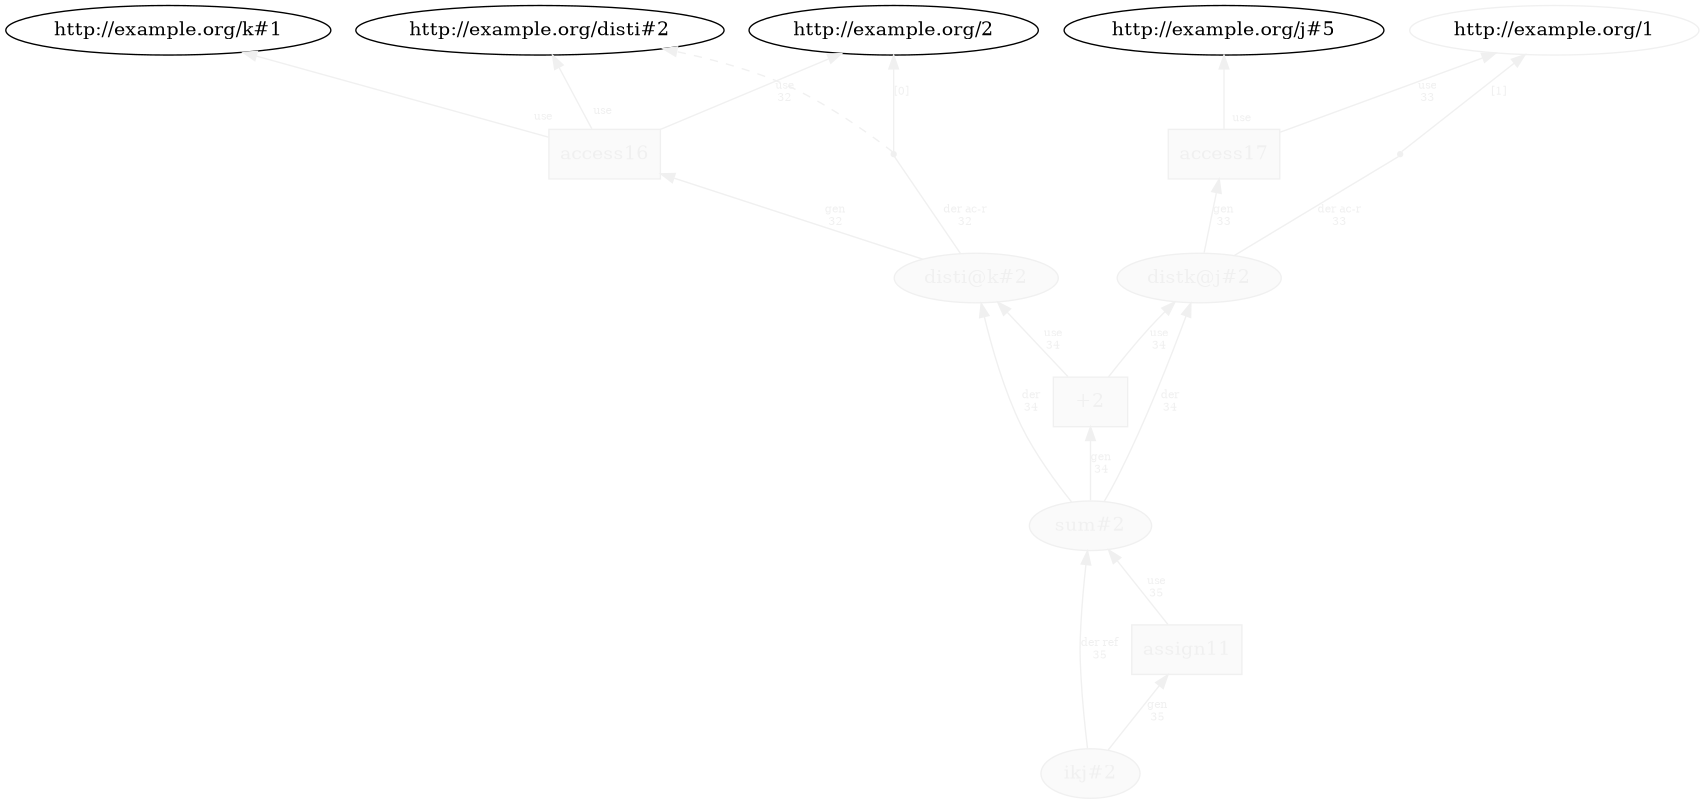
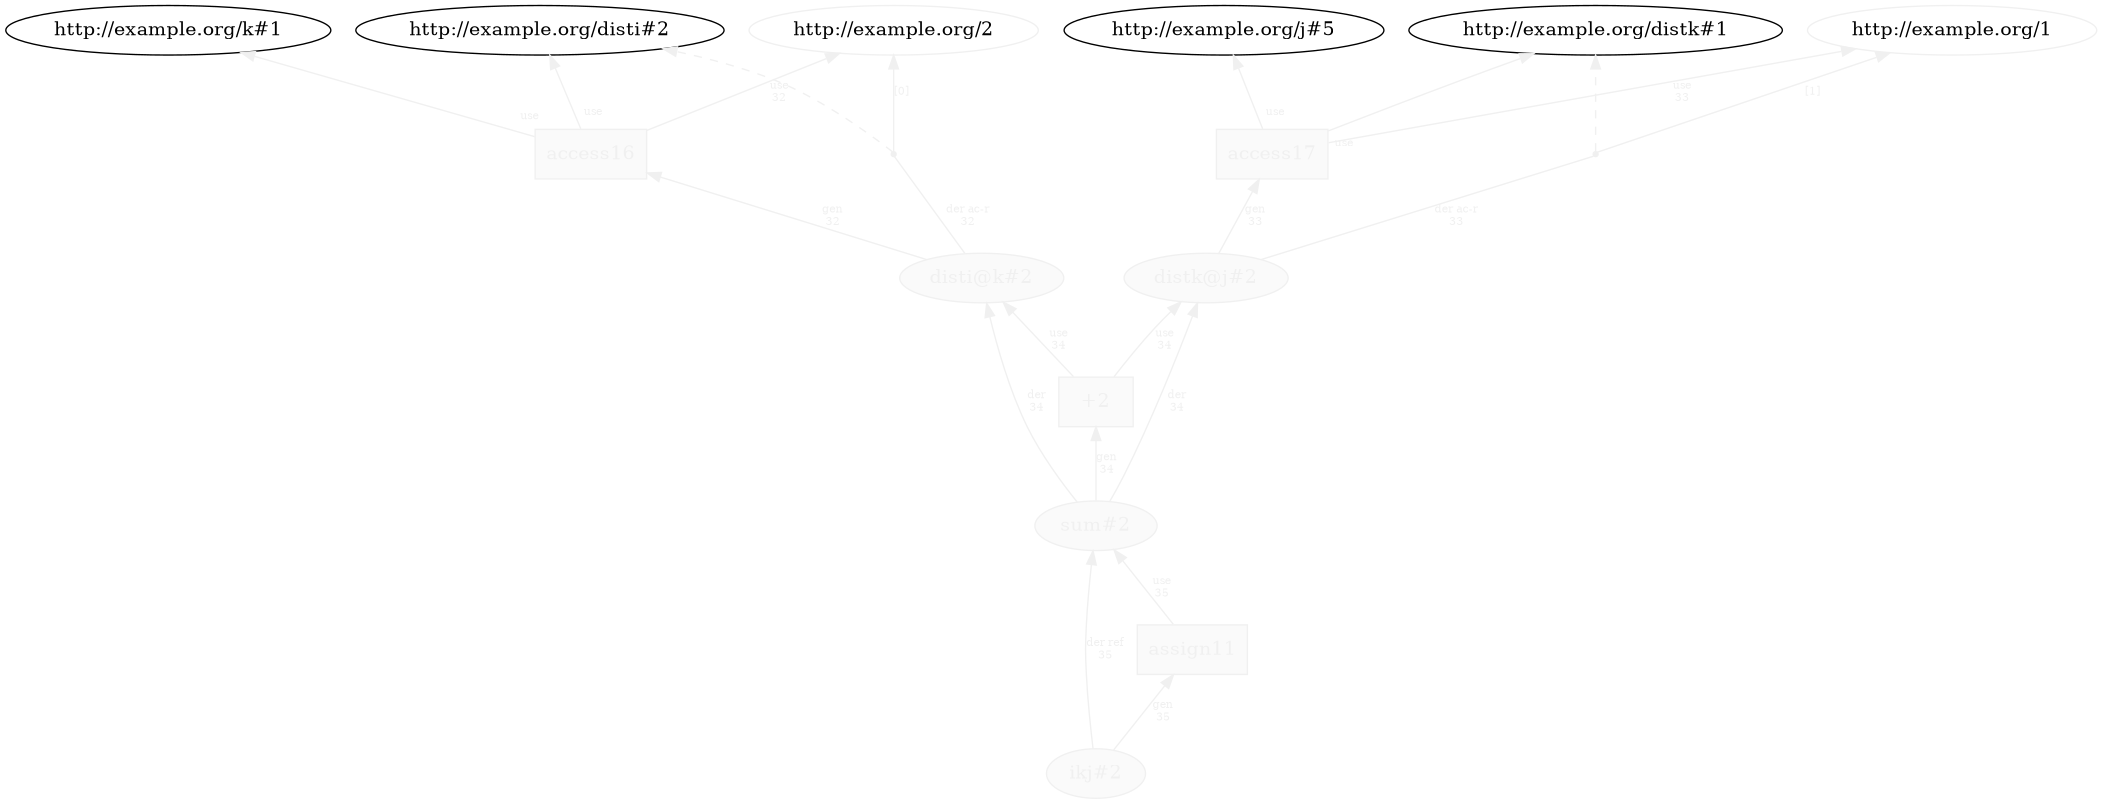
(894, 30) -> (894, 30)
none -> (1596, 30)
